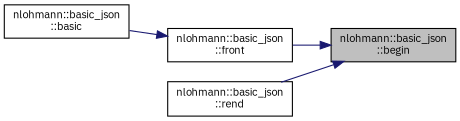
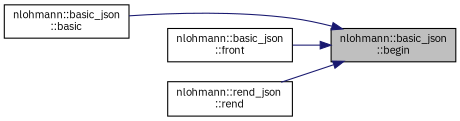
(143, 33) -> (231, 14)
(230, 99) -> (230, 99)
